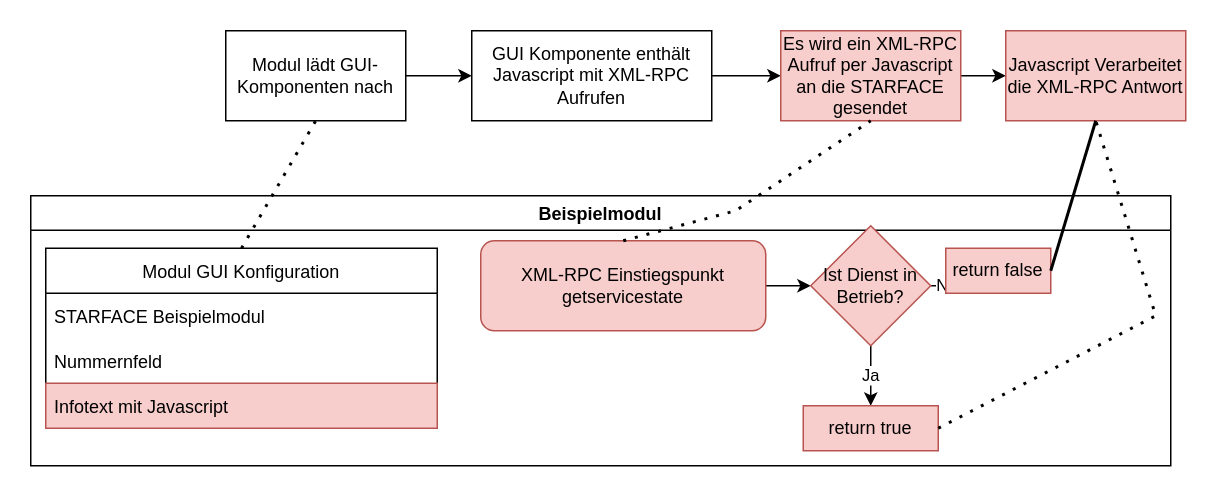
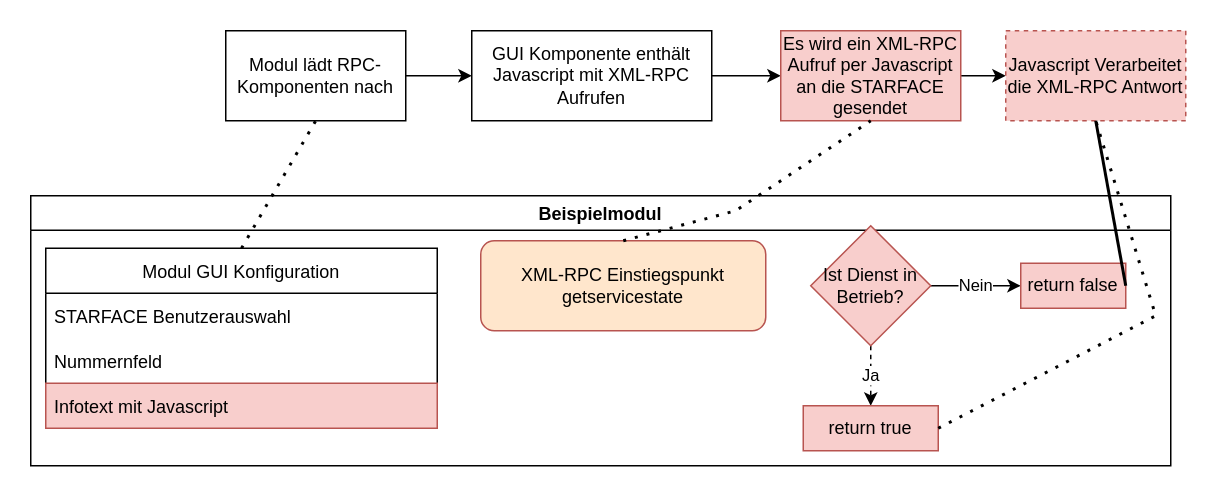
(316, 76) -> (316, 76)
(1096, 76) -> (1096, 76)
(998, 271) -> (1073, 286)
(623, 286) -> (623, 286)
(794, 286) -> none
(153, 317) -> (170, 317)
(871, 356) -> (871, 356)
